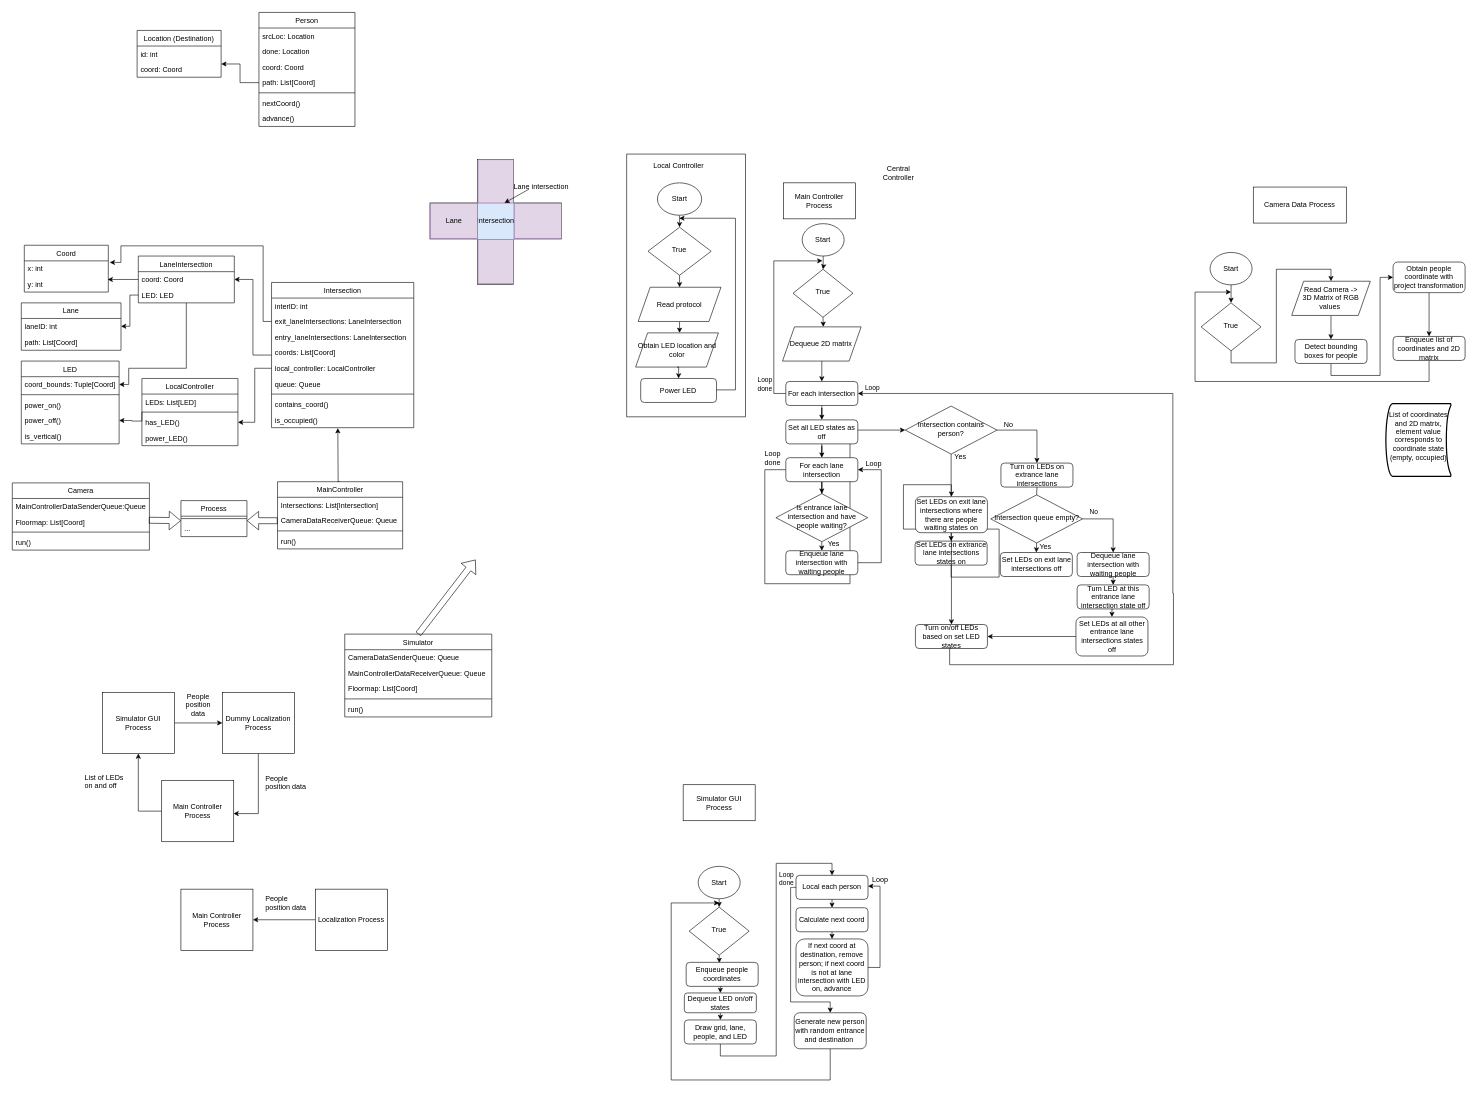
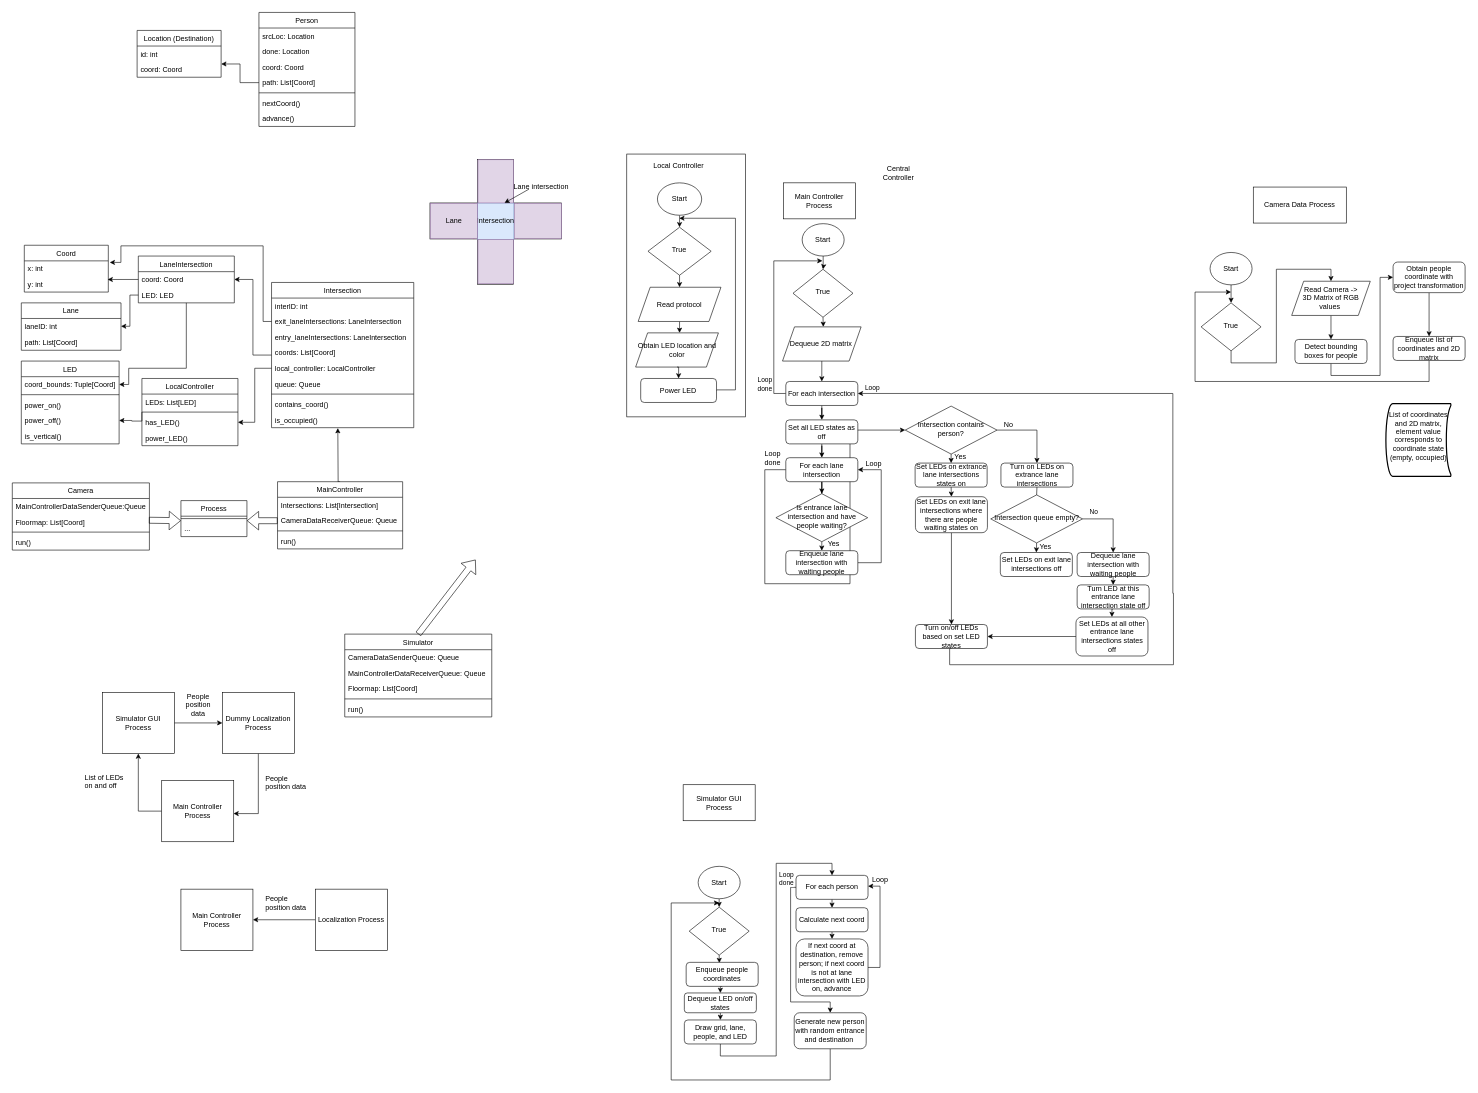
(951, 553) -> (951, 475)
(832, 887) -> (832, 887)
